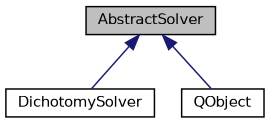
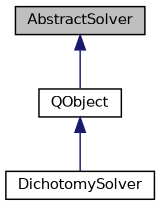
(110, 68) -> (80, 152)
